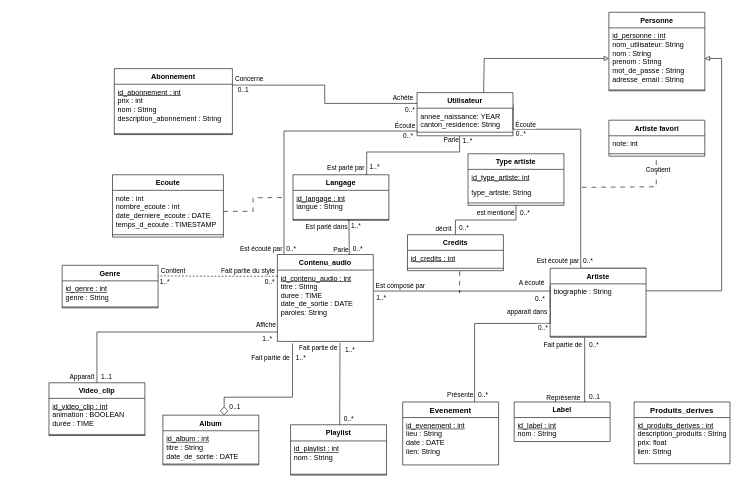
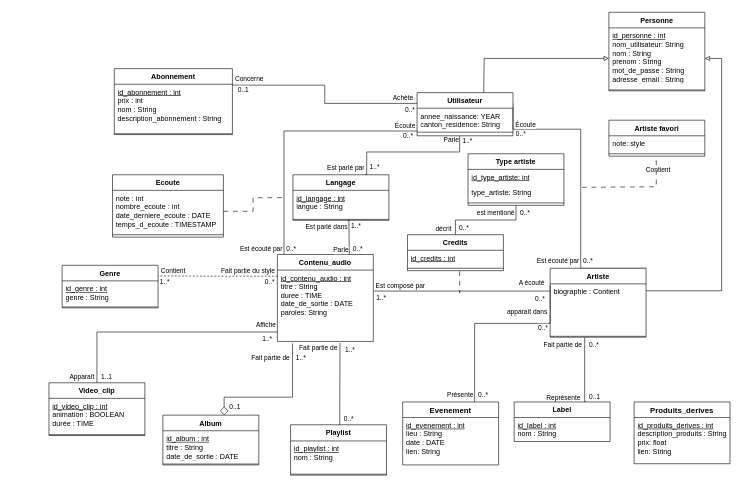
(628, 144) -> (632, 144)
(587, 293) -> (591, 293)
